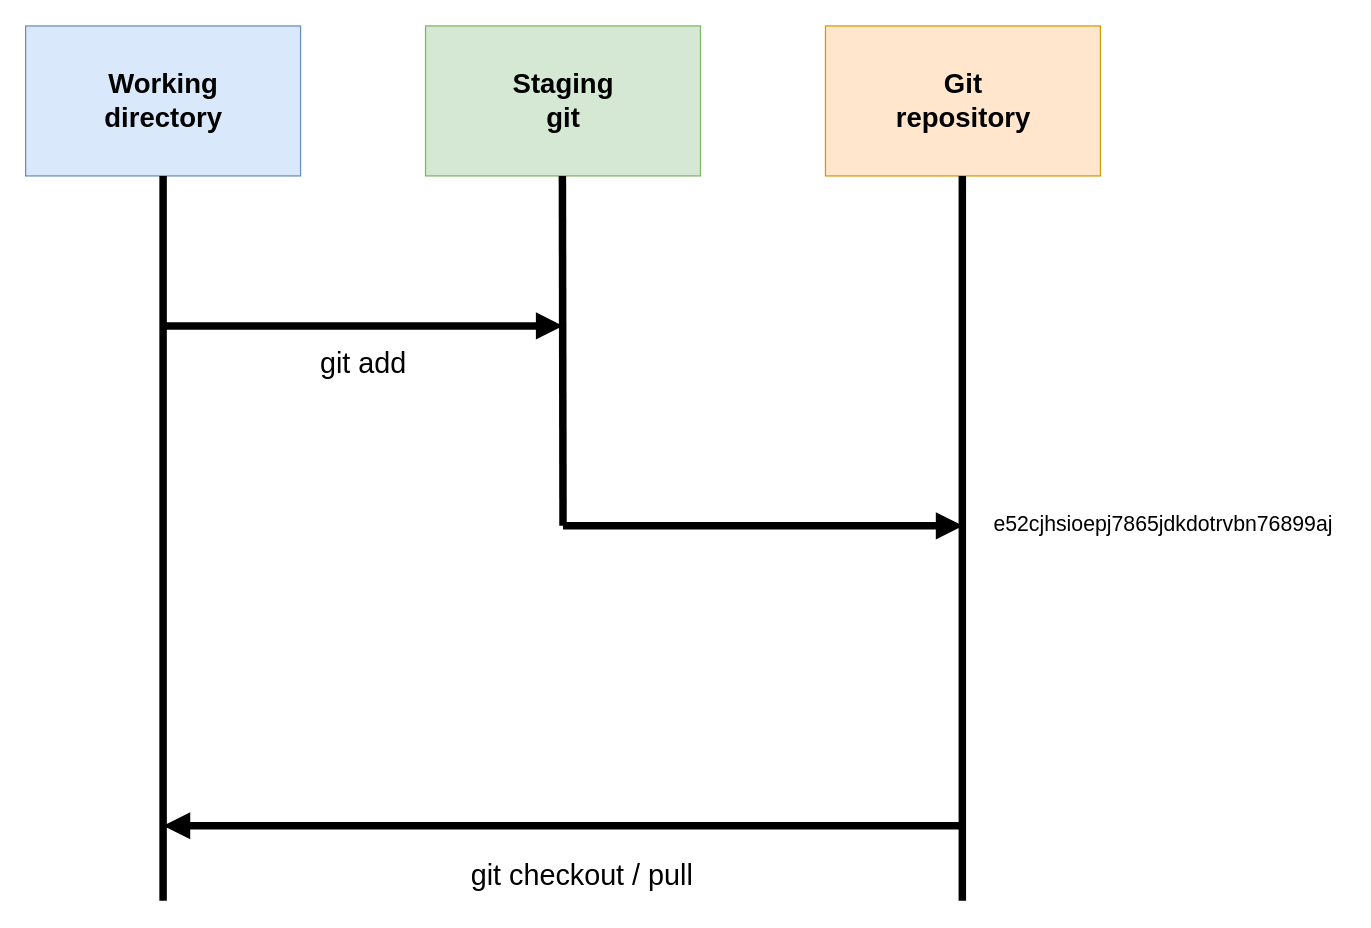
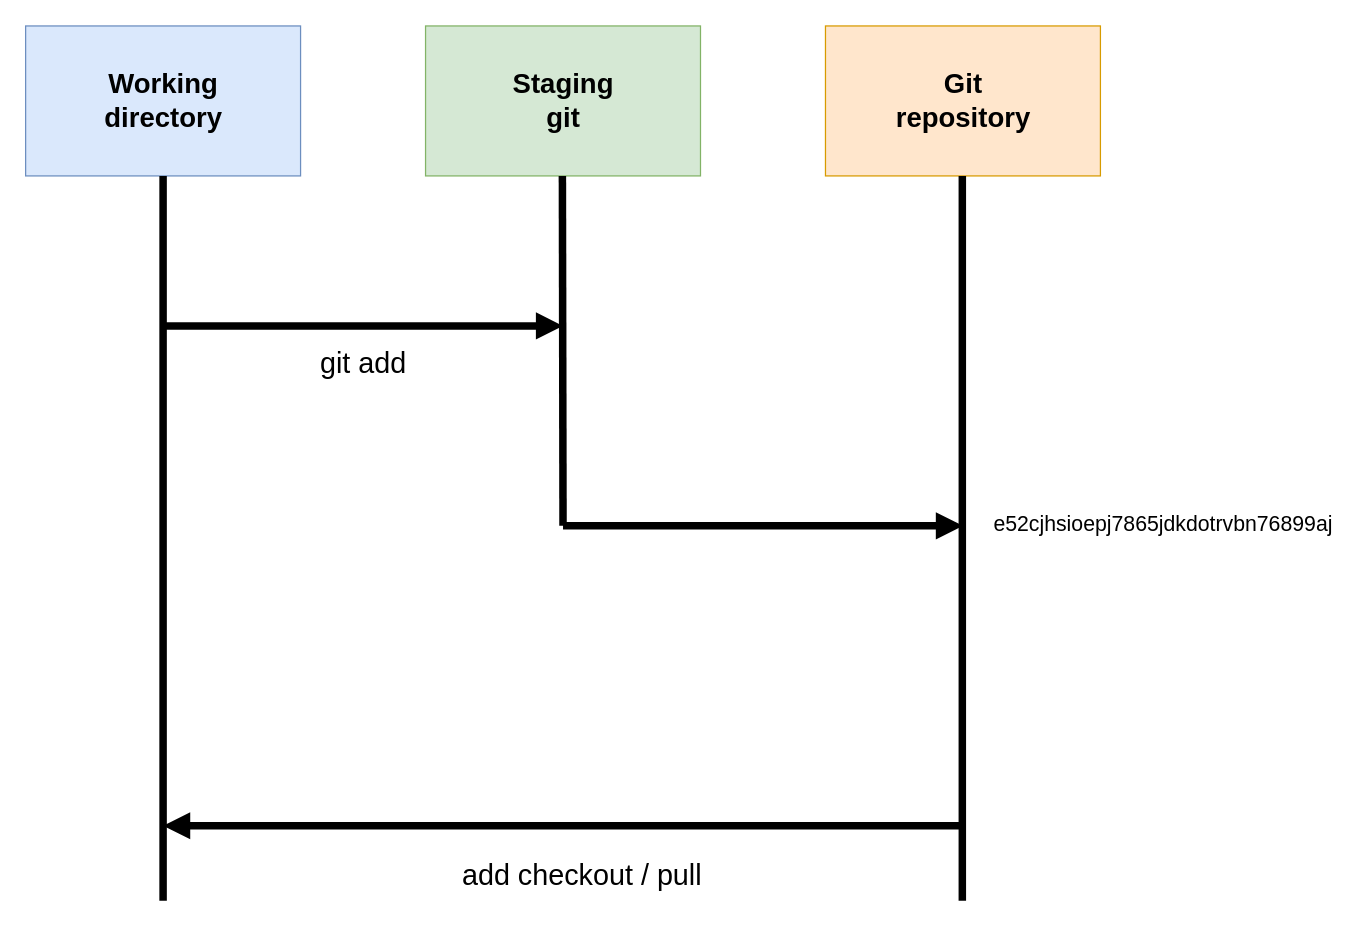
(583, 876) -> (583, 876)
